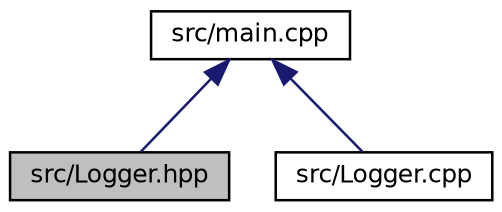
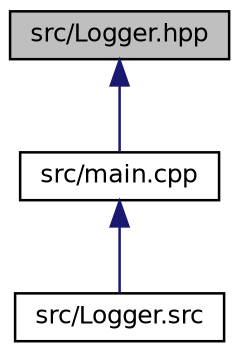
(176, 115) -> (120, 119)
(384, 176) -> (120, 317)
